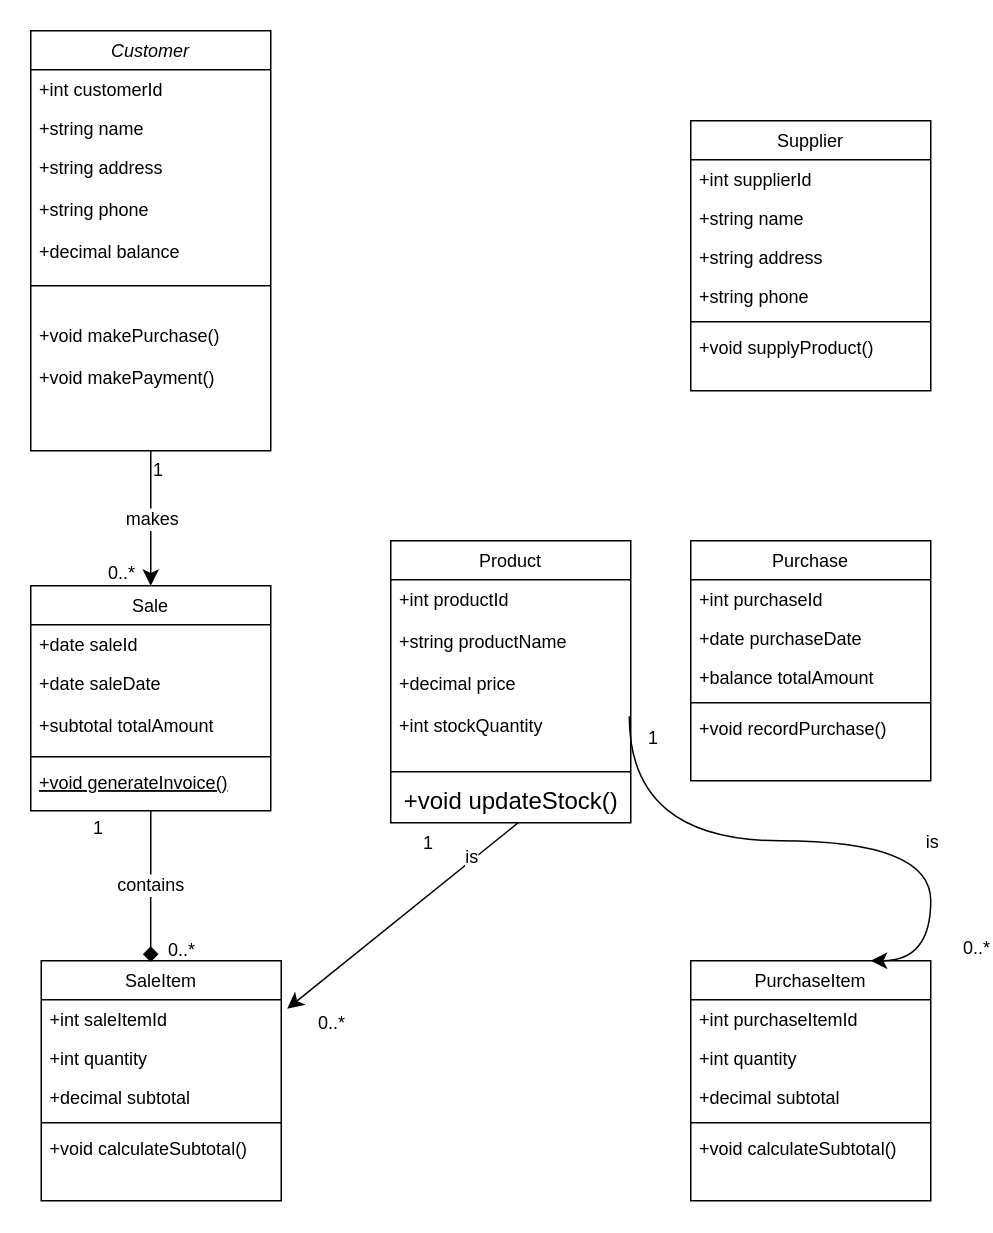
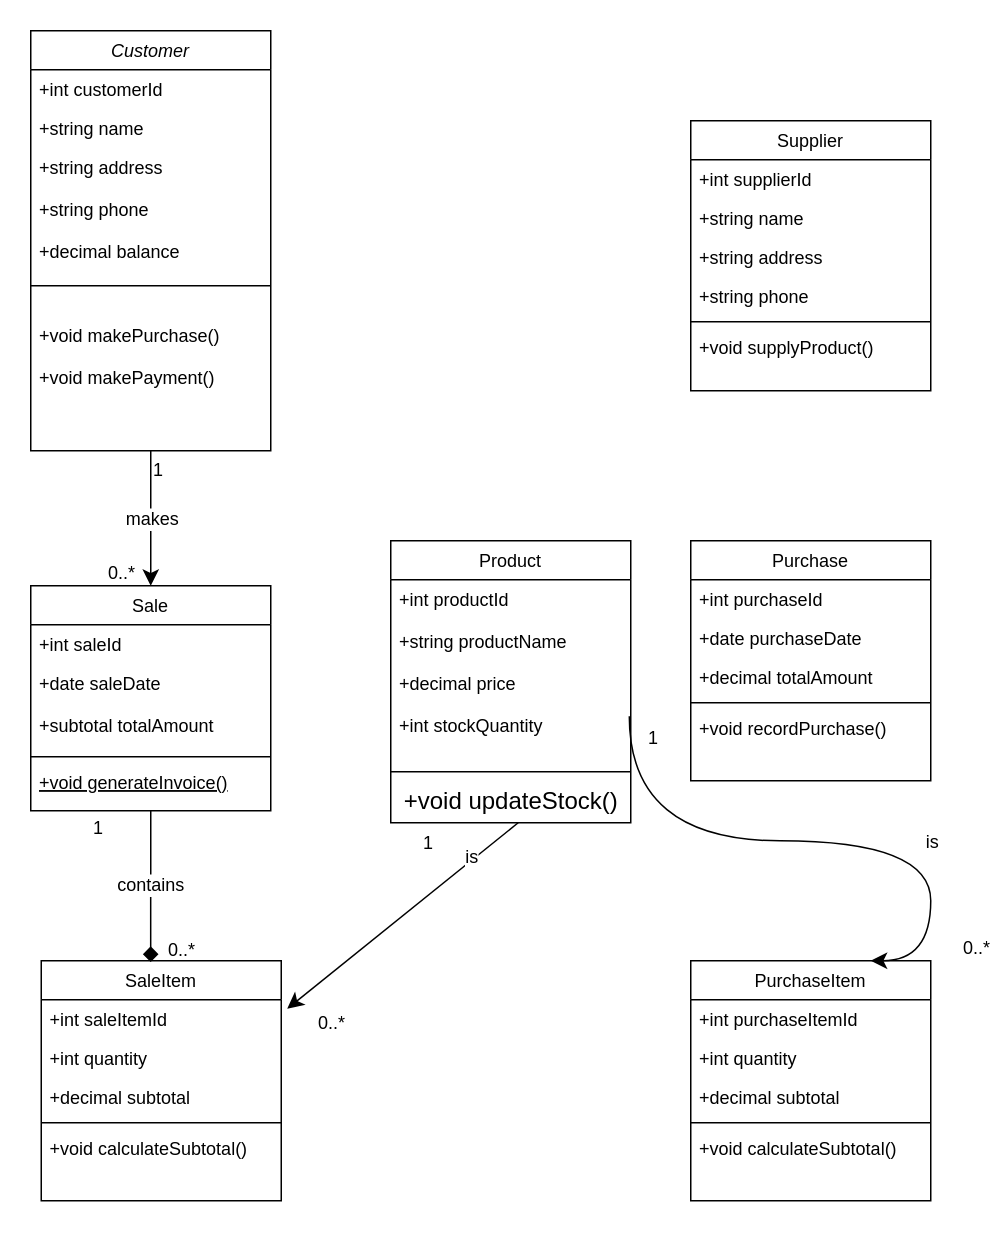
(95, 645) -> (87, 645)
(793, 678) -> (790, 678)
